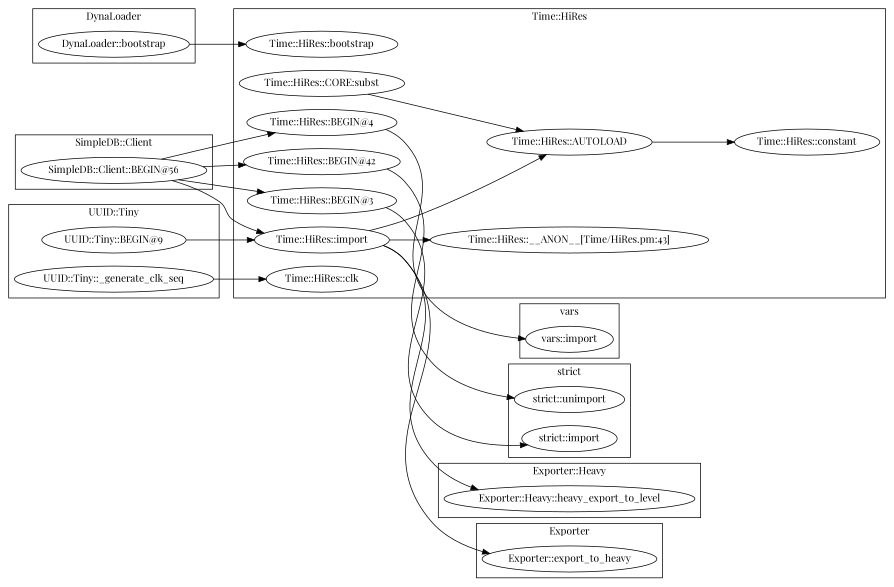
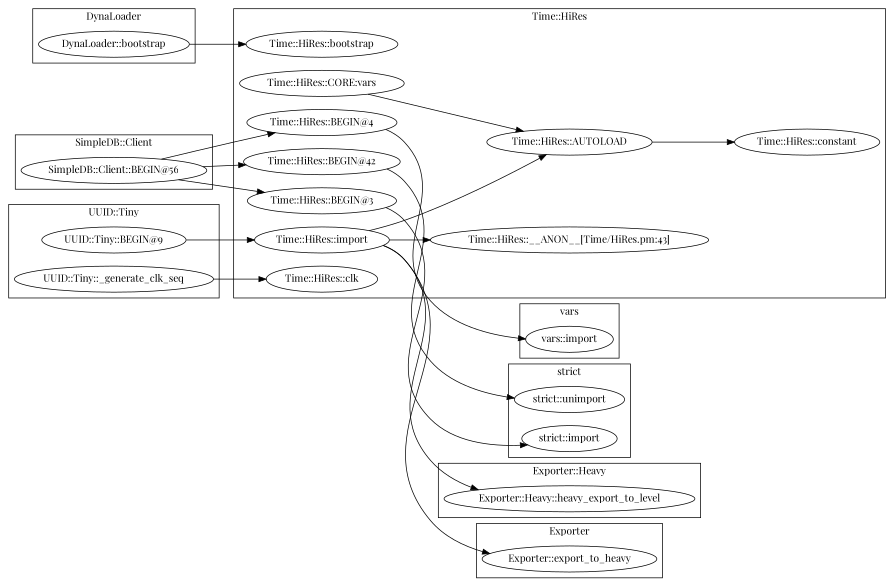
(322, 83) -> (322, 83)
(216, 200) -> none
